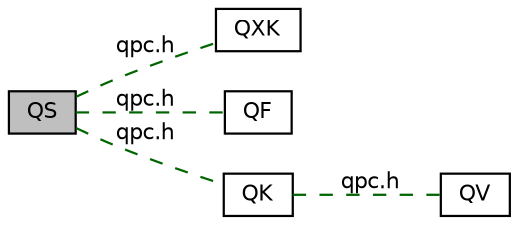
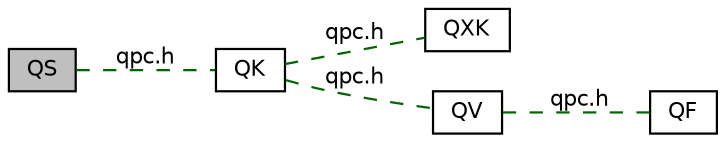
(145, 68) -> (355, 51)
(150, 112) -> (576, 112)
